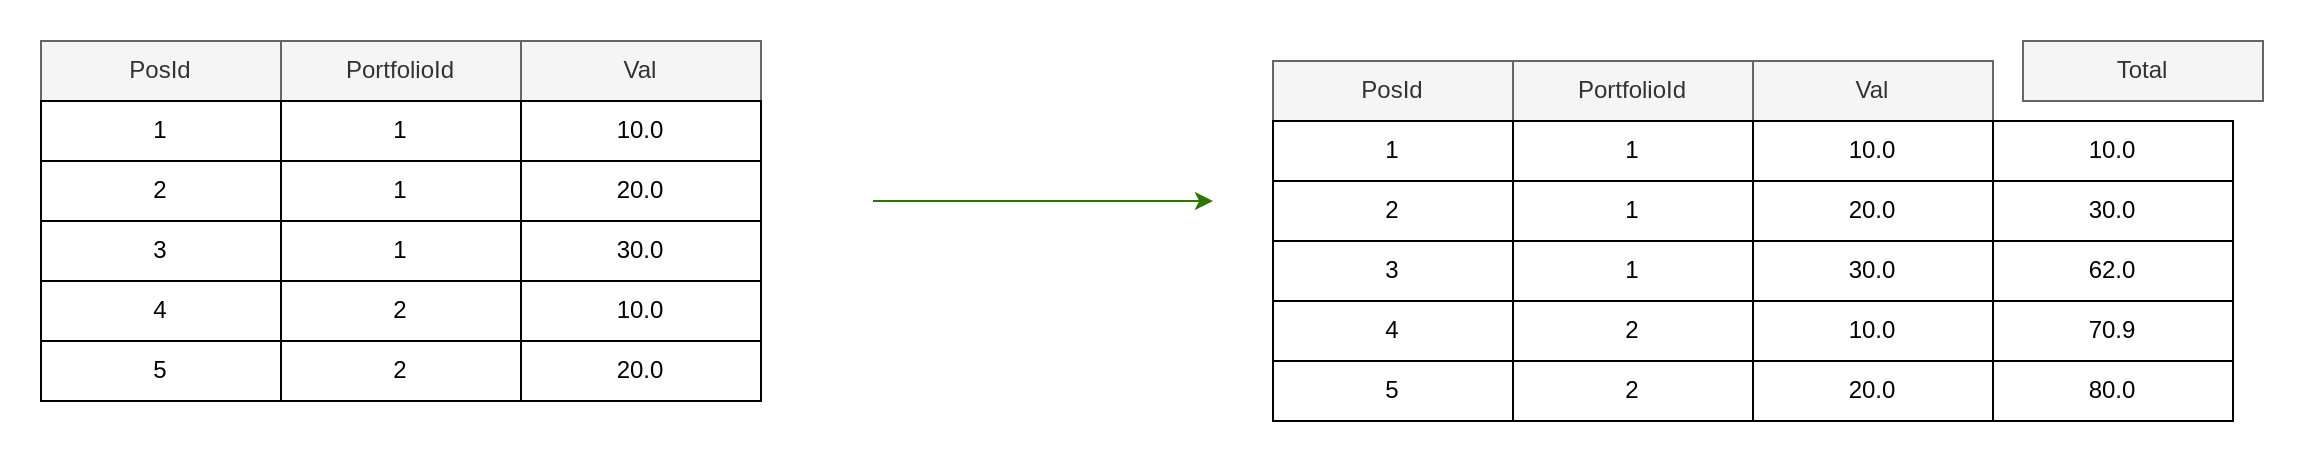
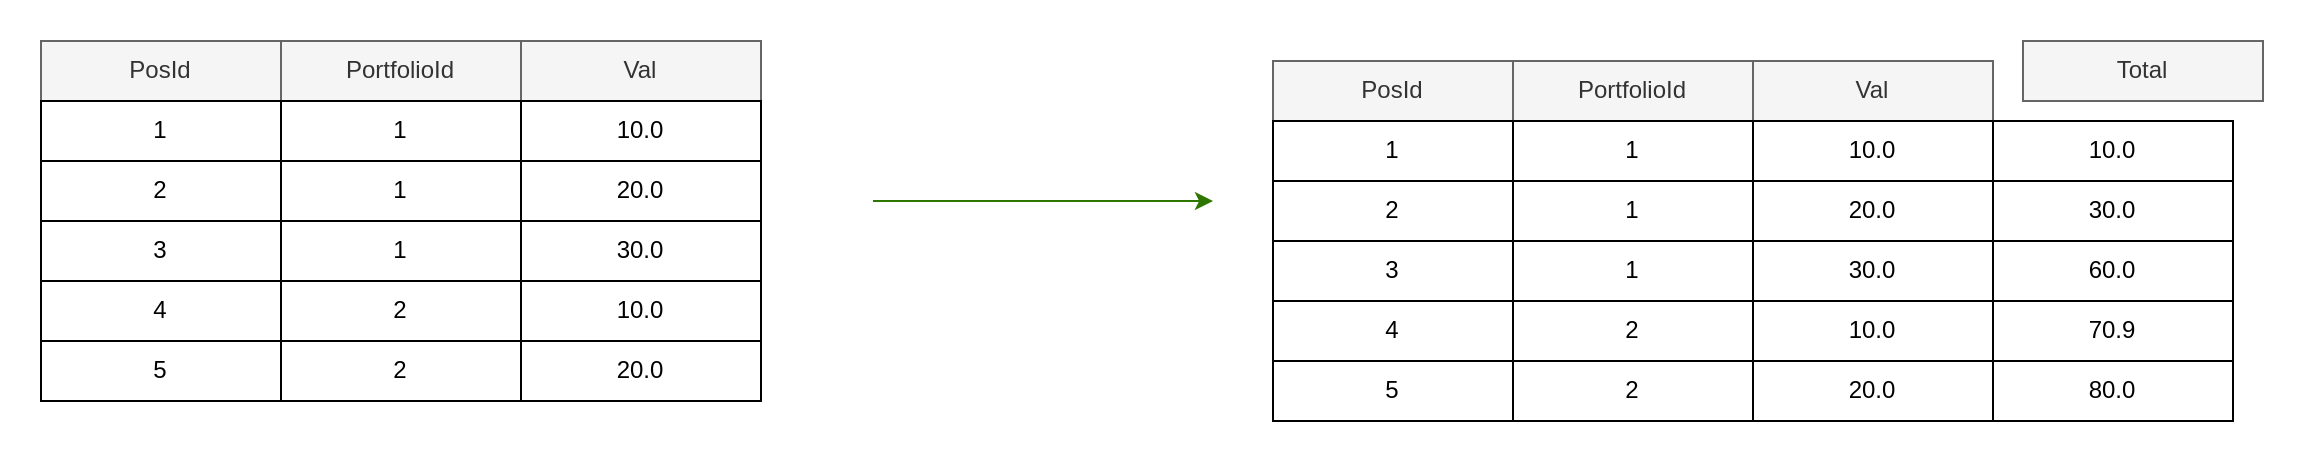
(2113, 271) -> (2113, 271)
